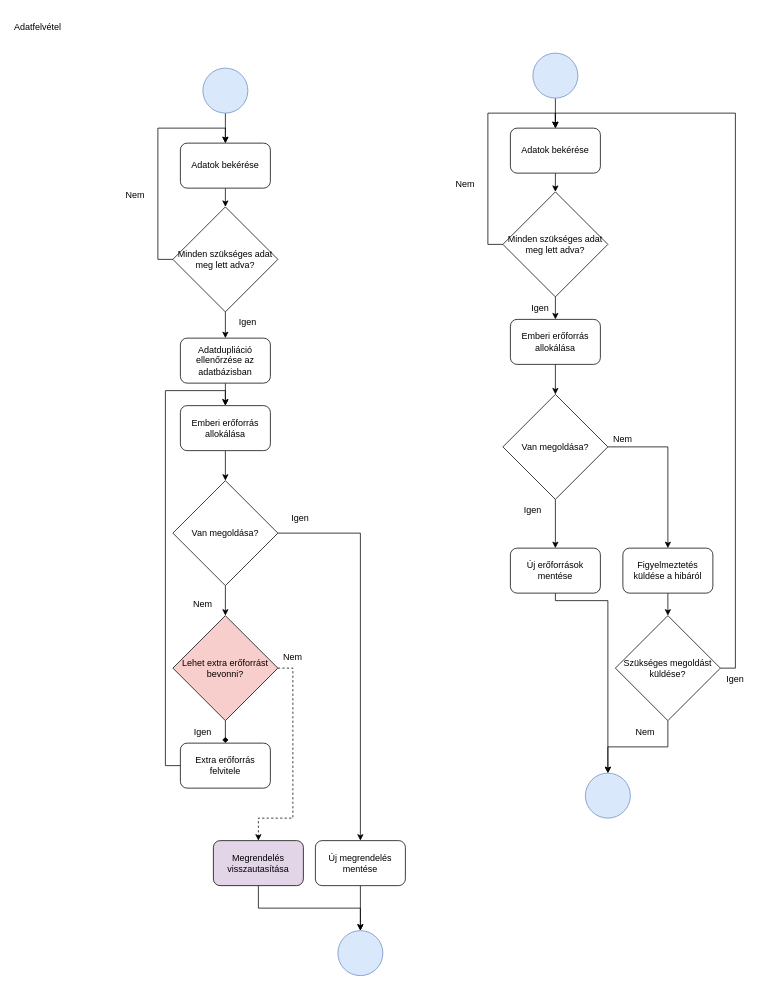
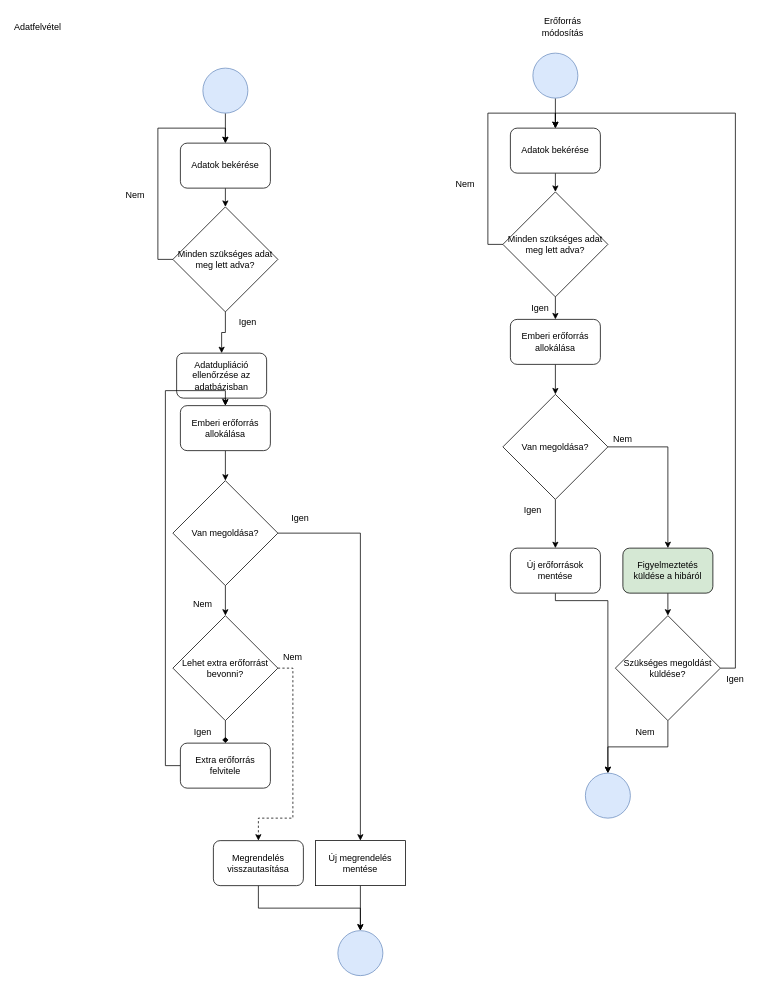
none -> (563, 27)
(225, 360) -> (222, 375)
(668, 570) -> (668, 570)
(225, 668) -> (225, 668)
(258, 863) -> (258, 863)
(360, 863) -> (360, 863)
